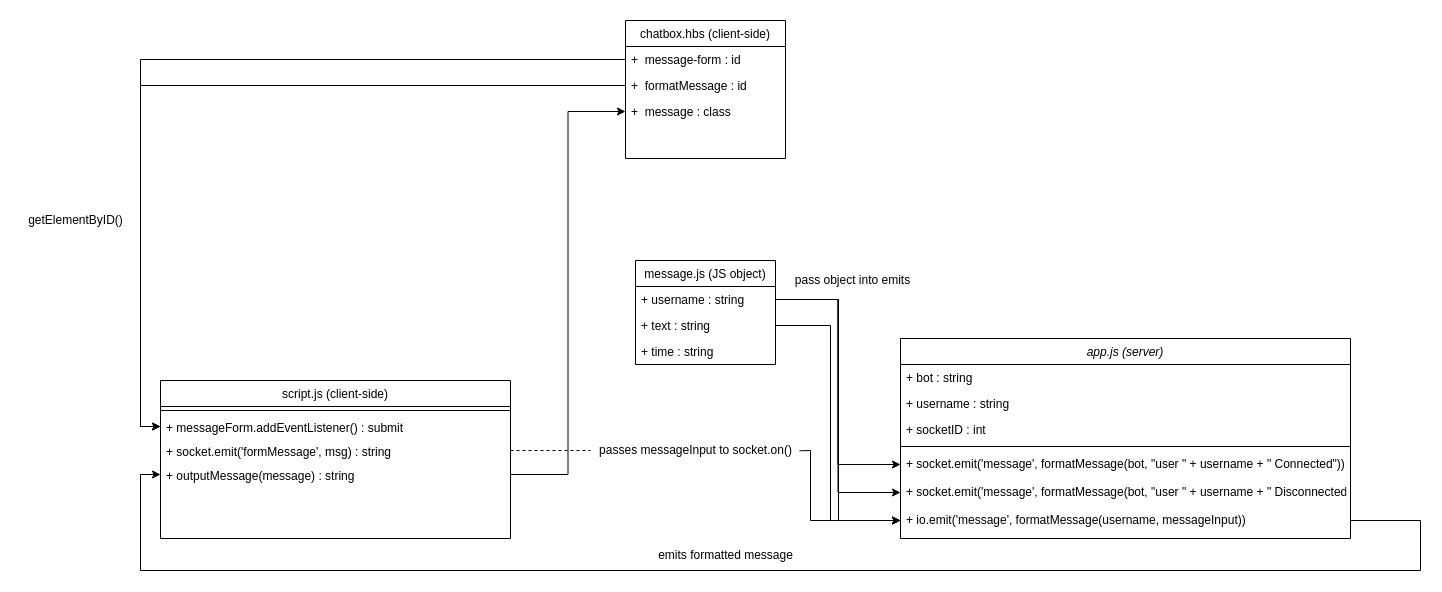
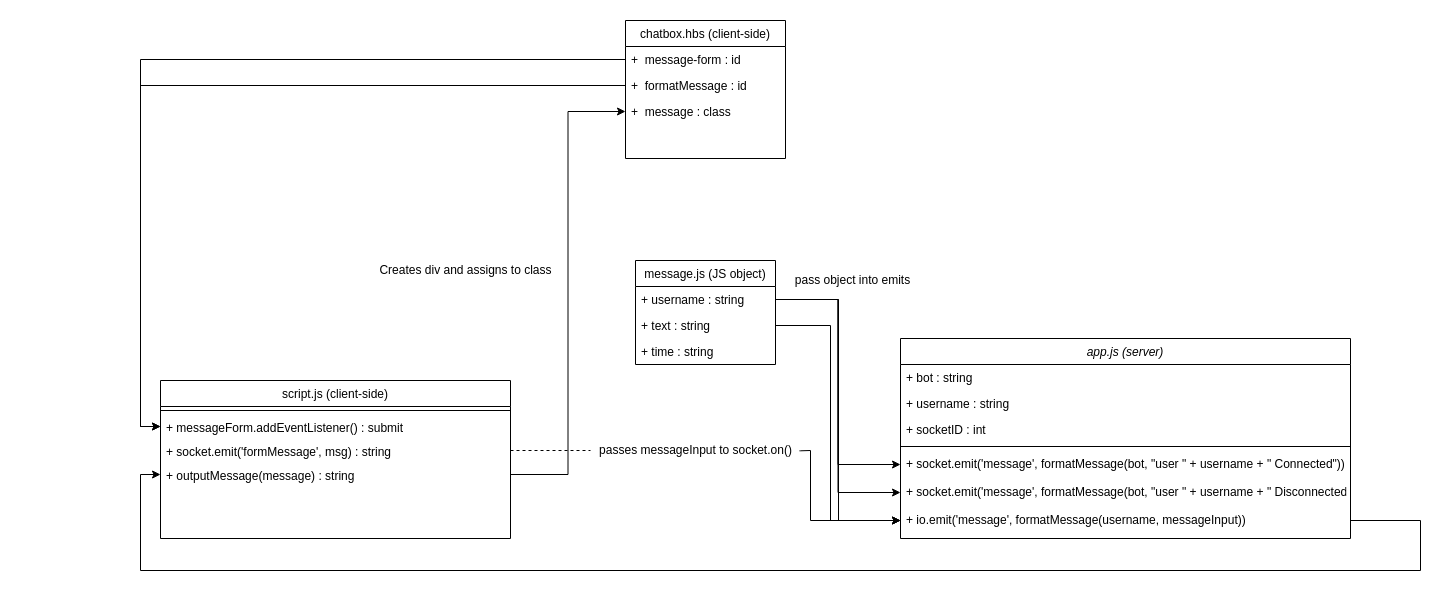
(76, 221) -> none
none -> (466, 271)
(726, 556) -> none
